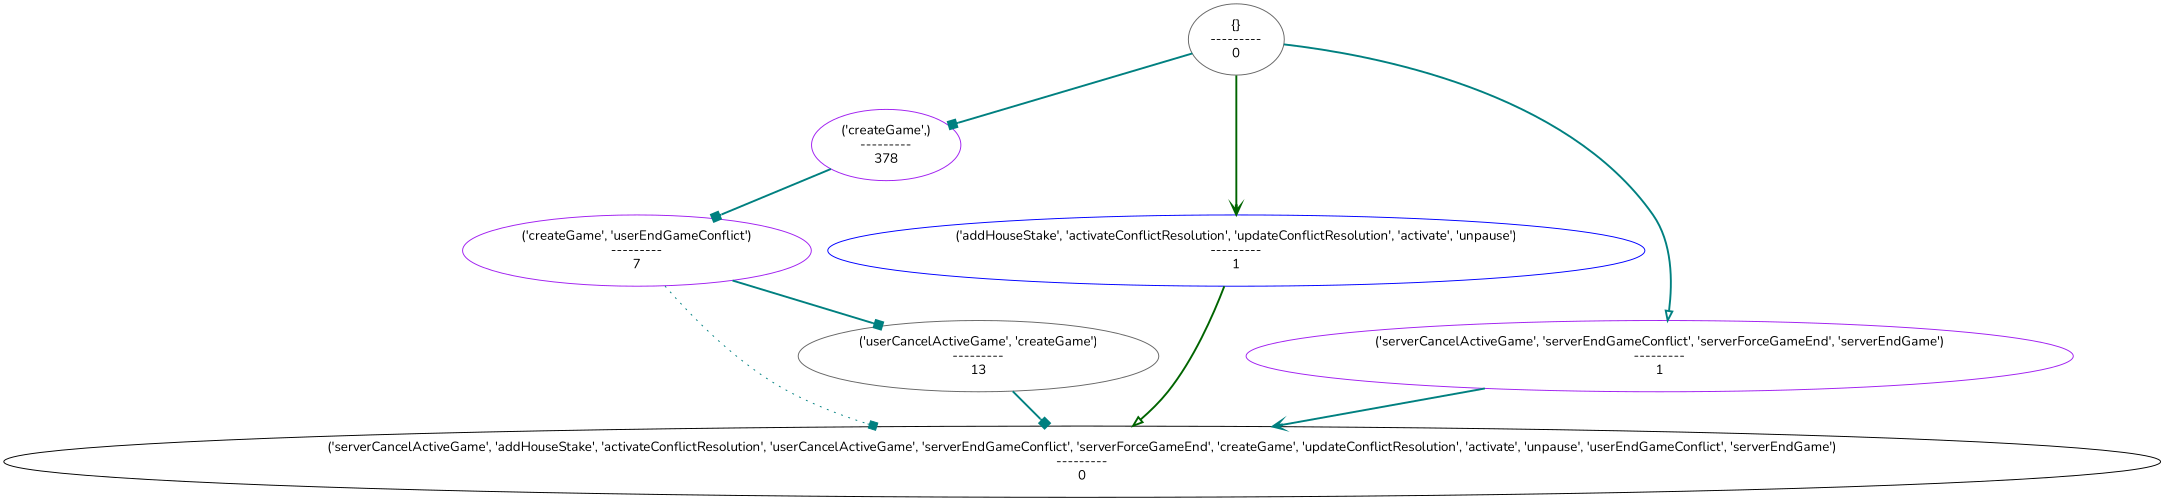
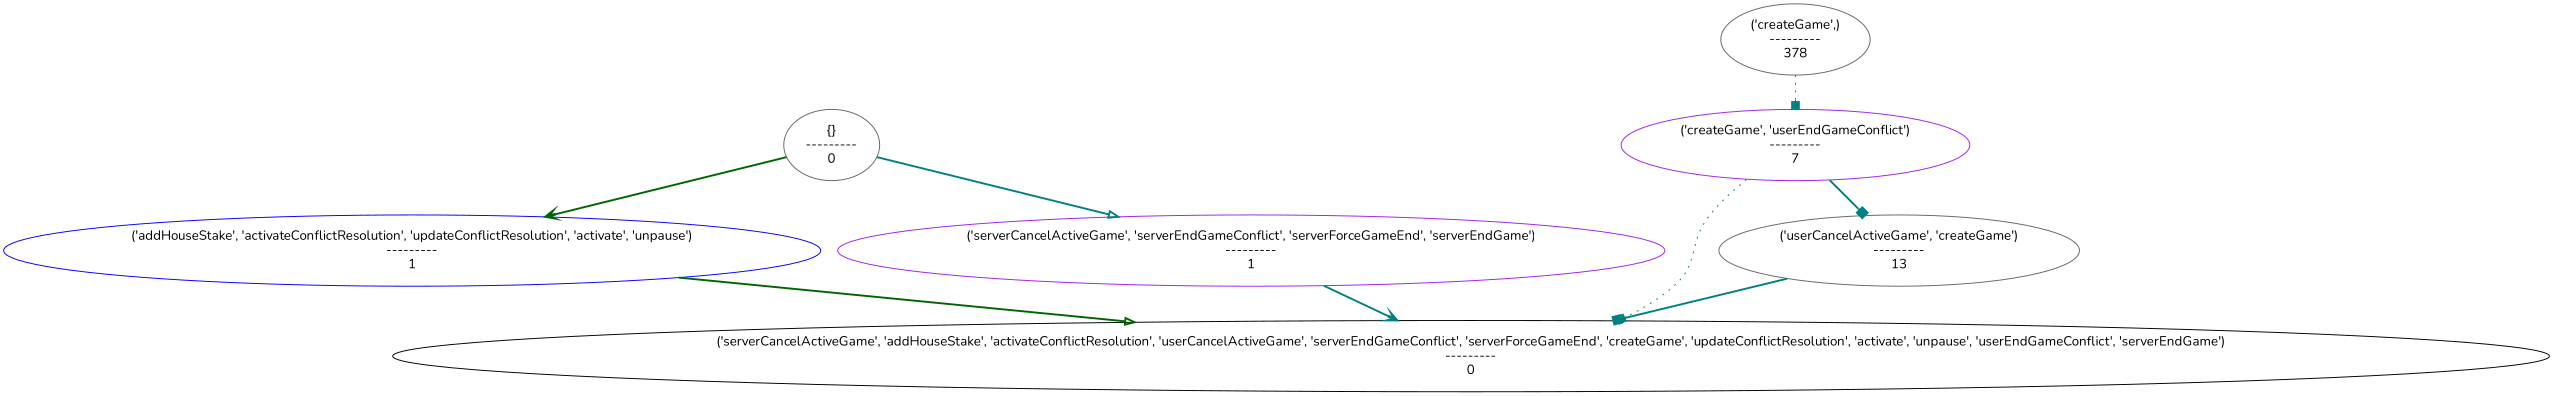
(1075, 88) -> none
(886, 145) -> (1795, 39)
(776, 192) -> (1795, 87)
